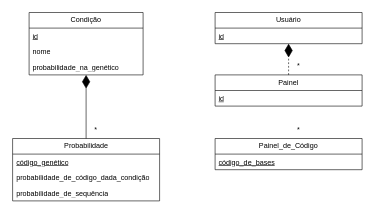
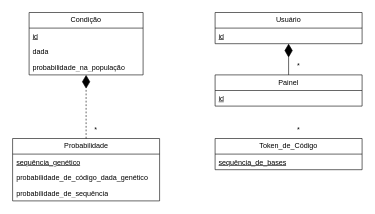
(41, 52) -> (41, 52)
(289, 65) -> (289, 65)
(79, 68) -> (81, 68)
(86, 112) -> (86, 112)
(289, 146) -> (289, 146)
(45, 162) -> (51, 162)
(248, 162) -> (254, 162)
(86, 178) -> (86, 178)
